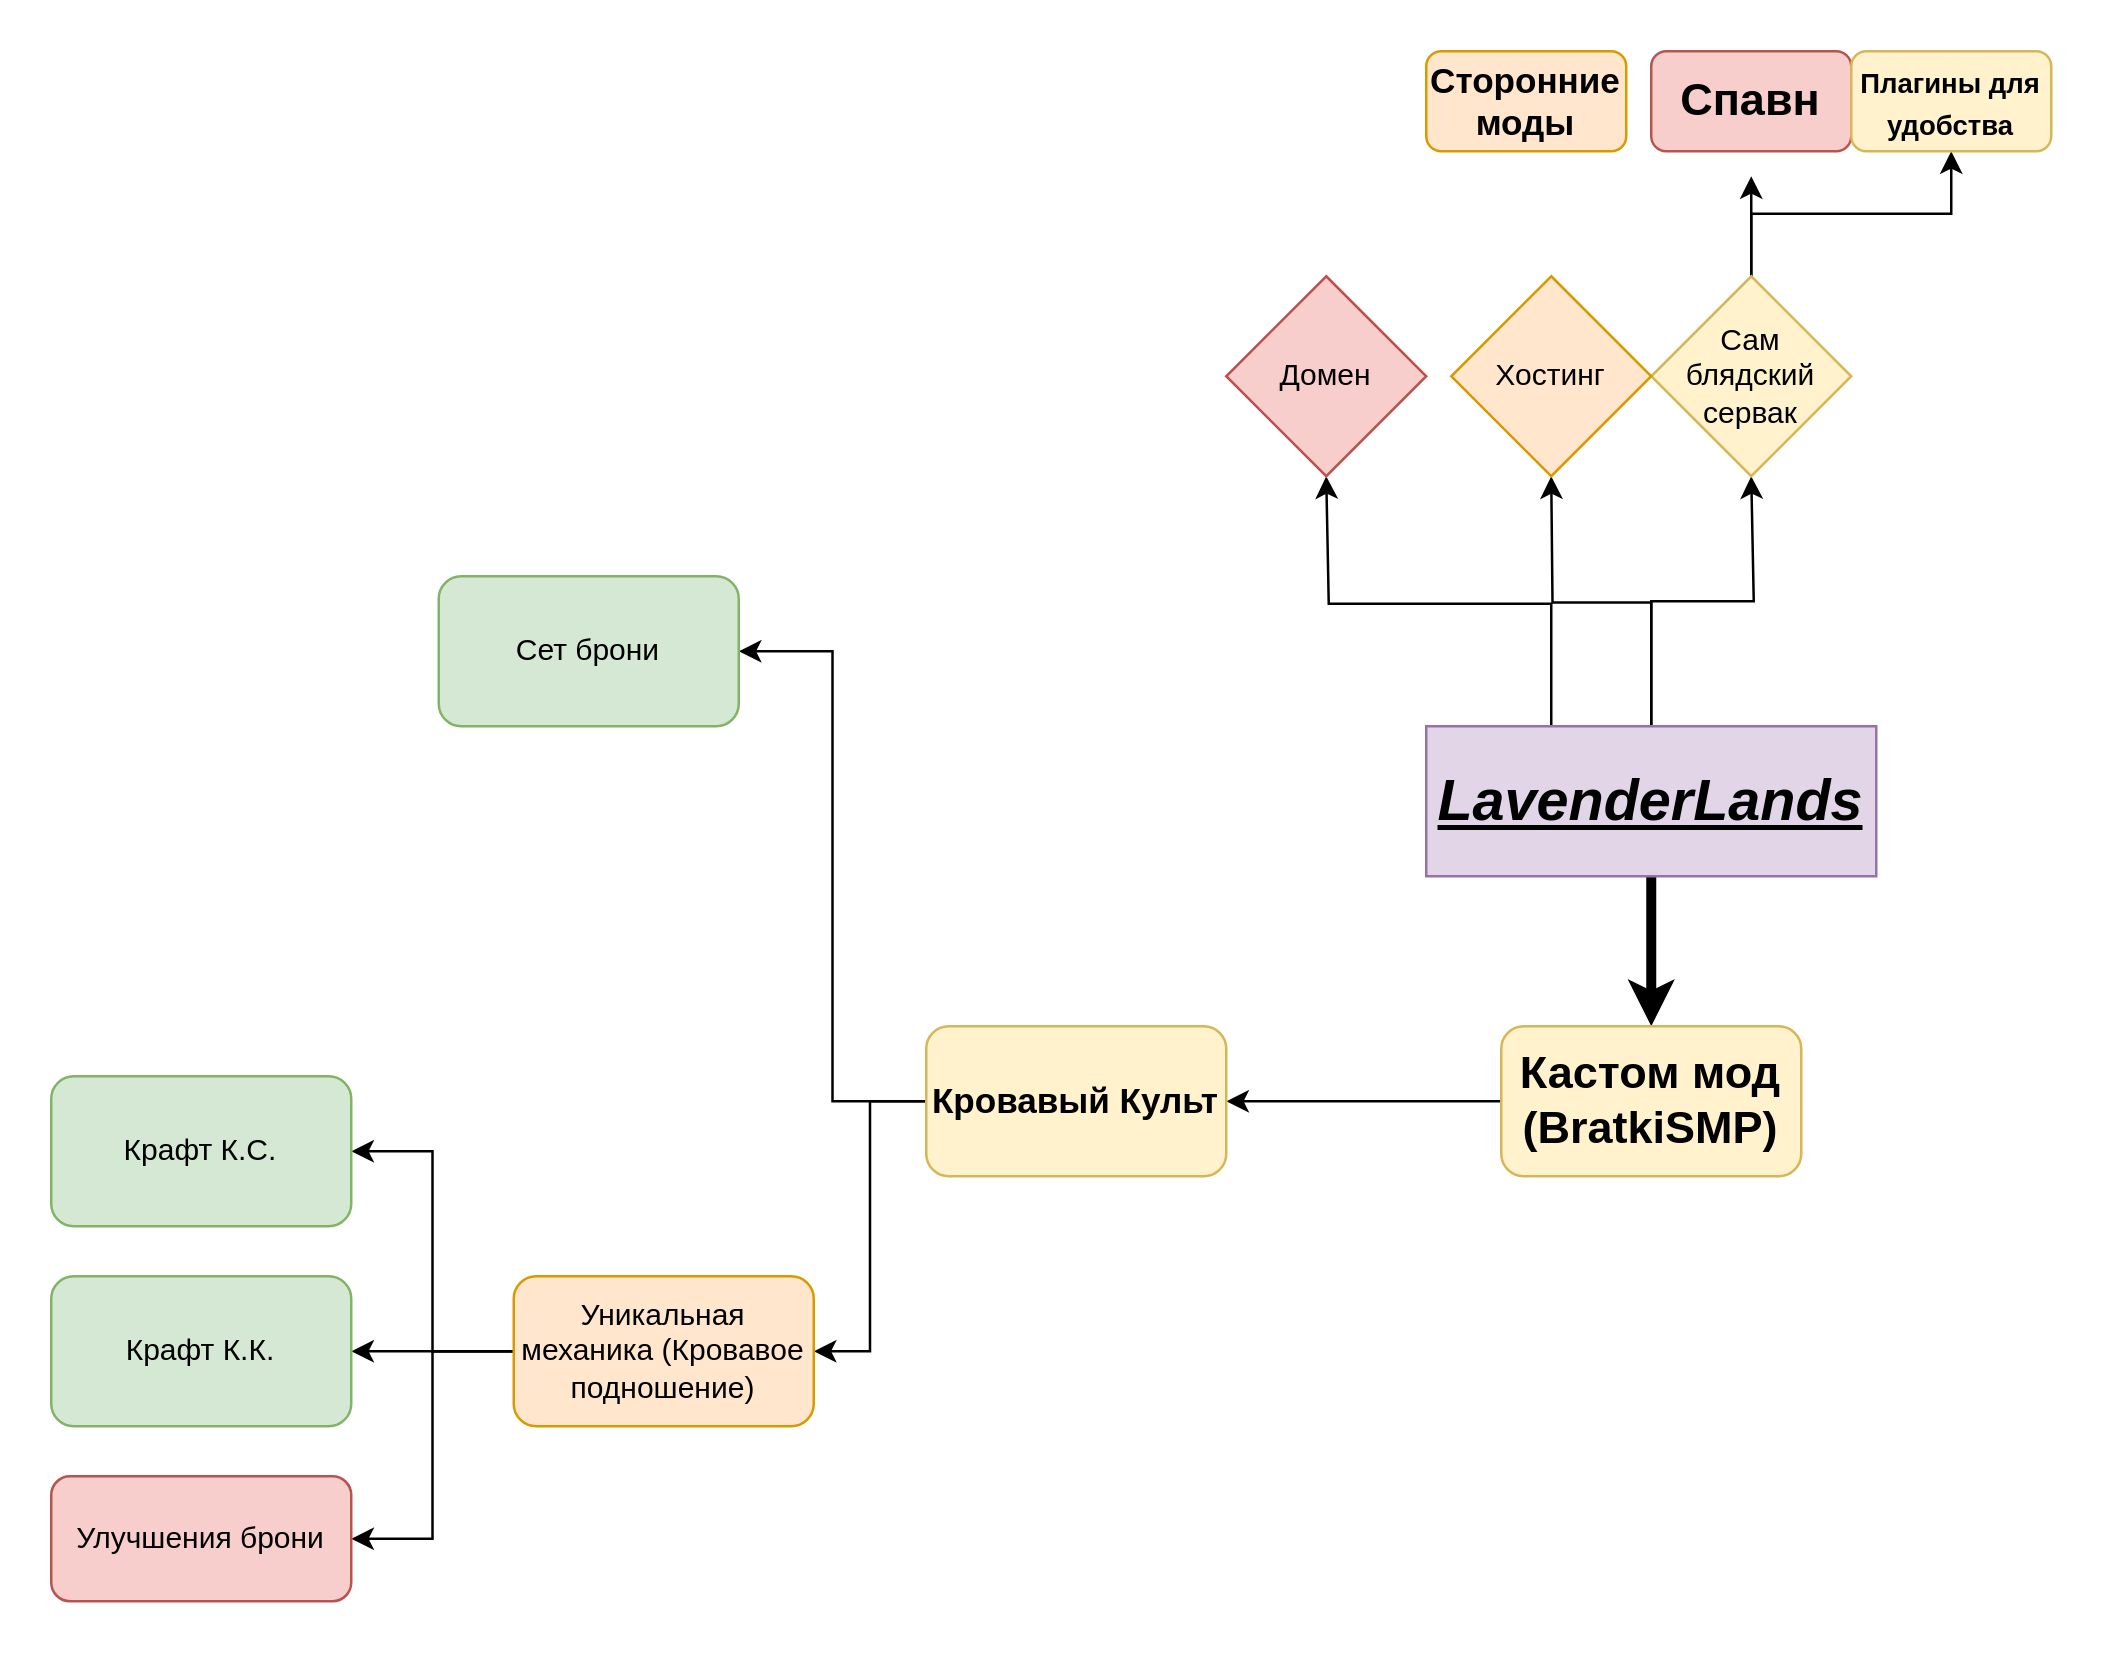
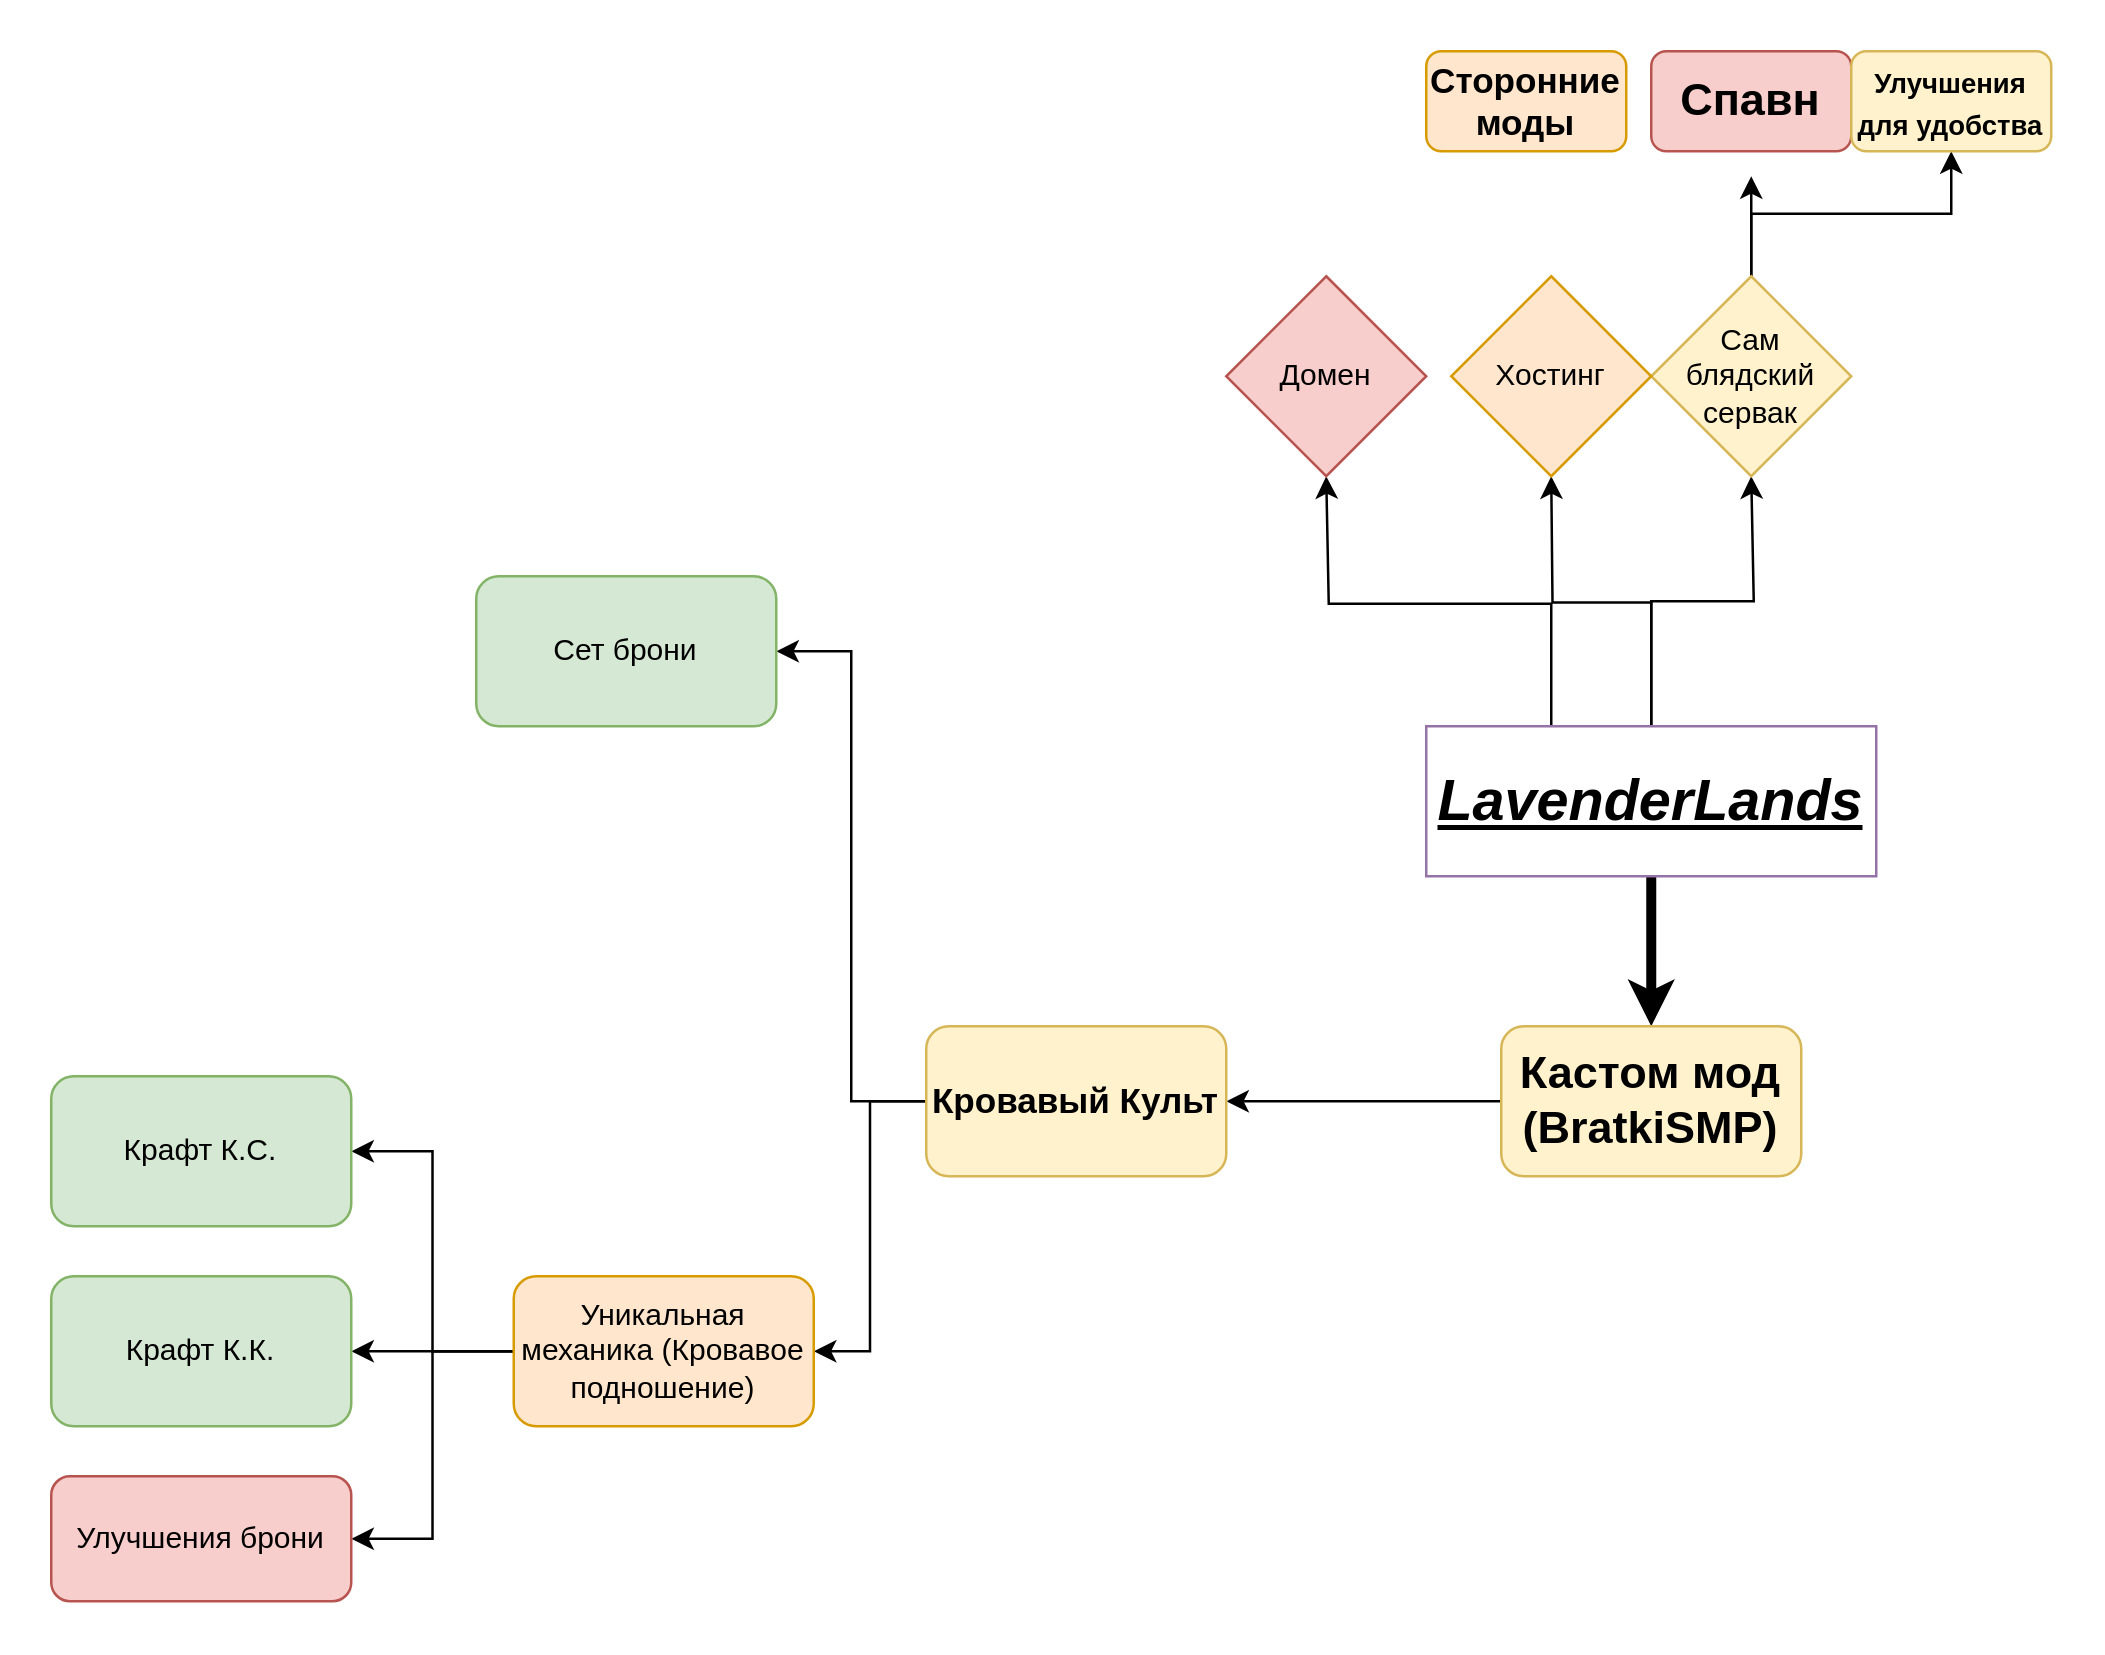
(1951, 101) -> (1951, 101)
(589, 651) -> (626, 651)
(1651, 801) -> (1651, 801)
